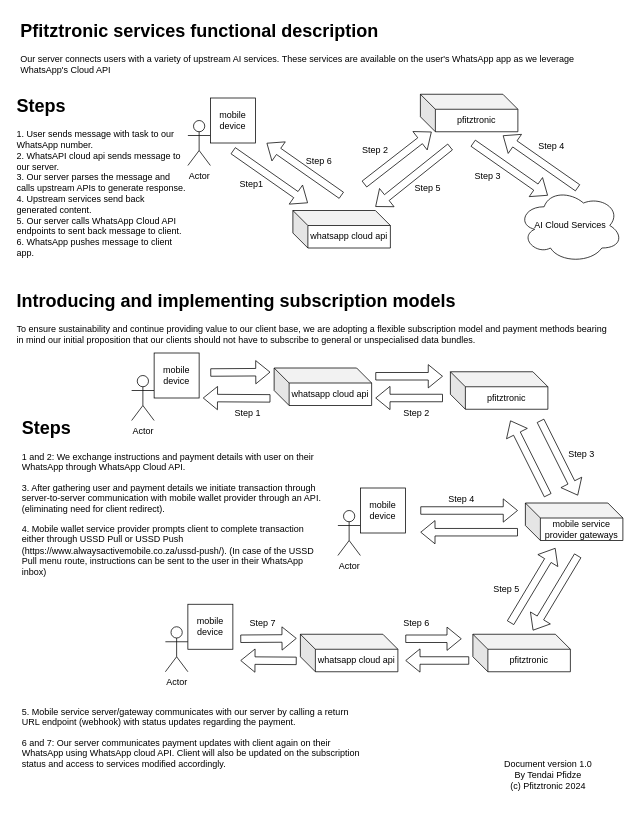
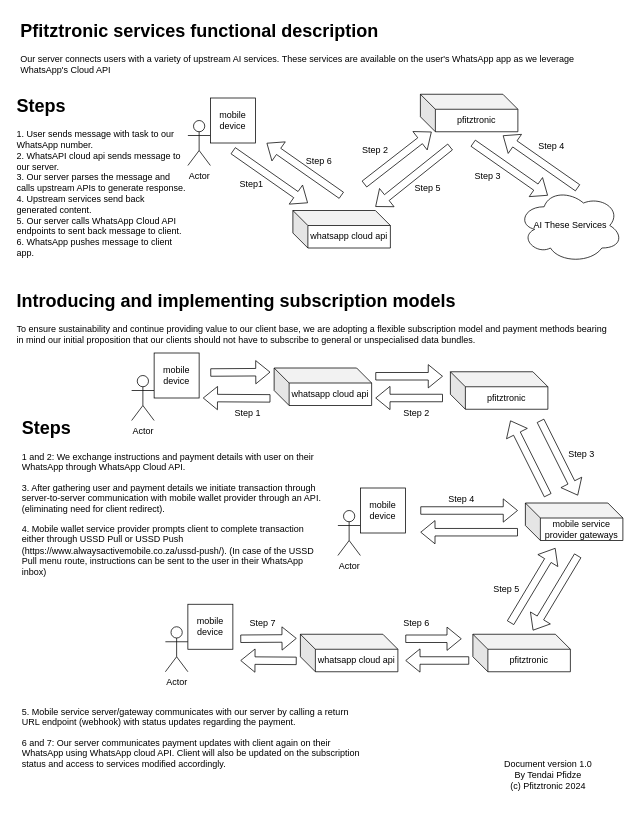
(570, 225) -> (570, 225)
